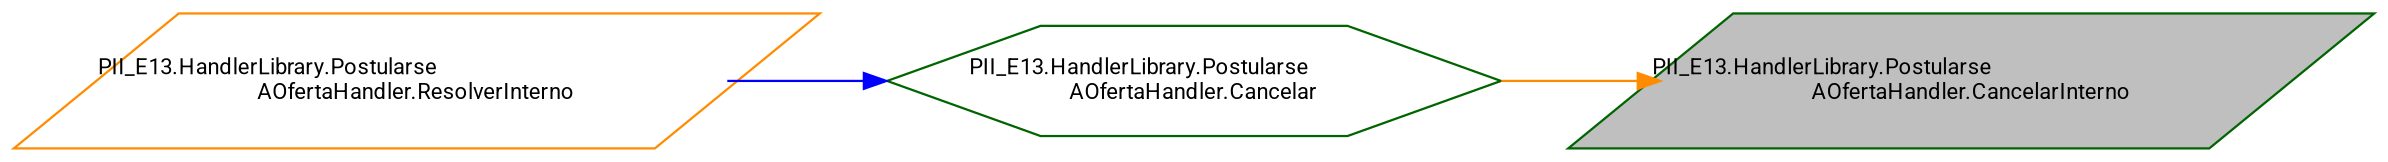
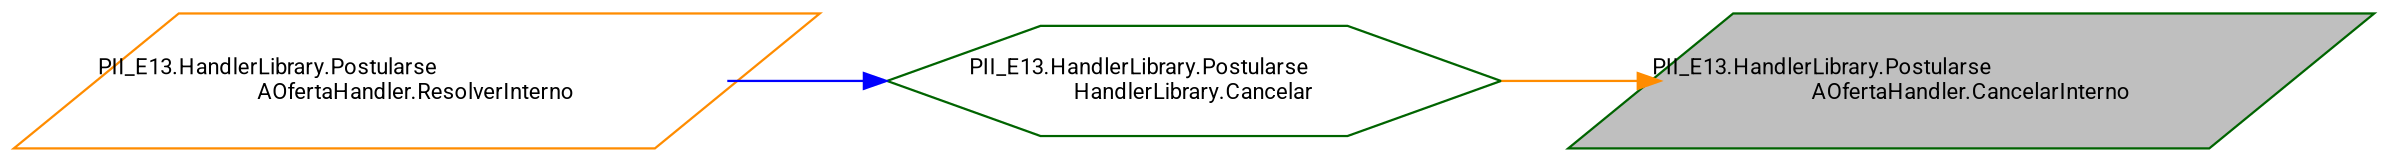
(1194, 81) -> (1194, 81)
